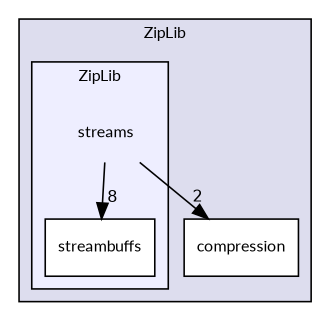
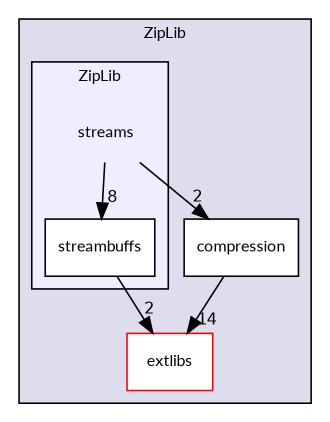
none -> (170, 362)
